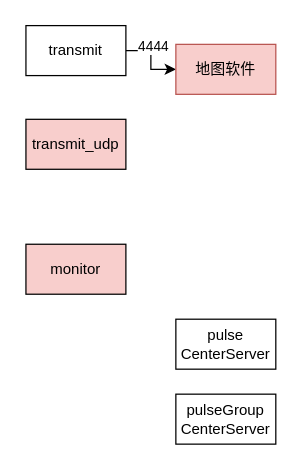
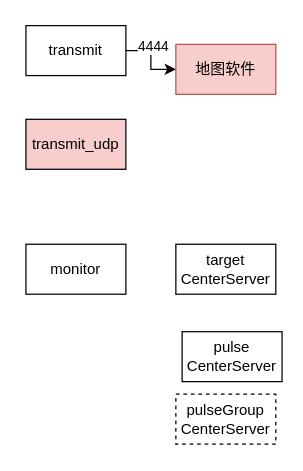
(76, 269) -> (76, 269)
none -> (226, 269)
(226, 344) -> (232, 357)
(226, 419) -> (226, 419)
